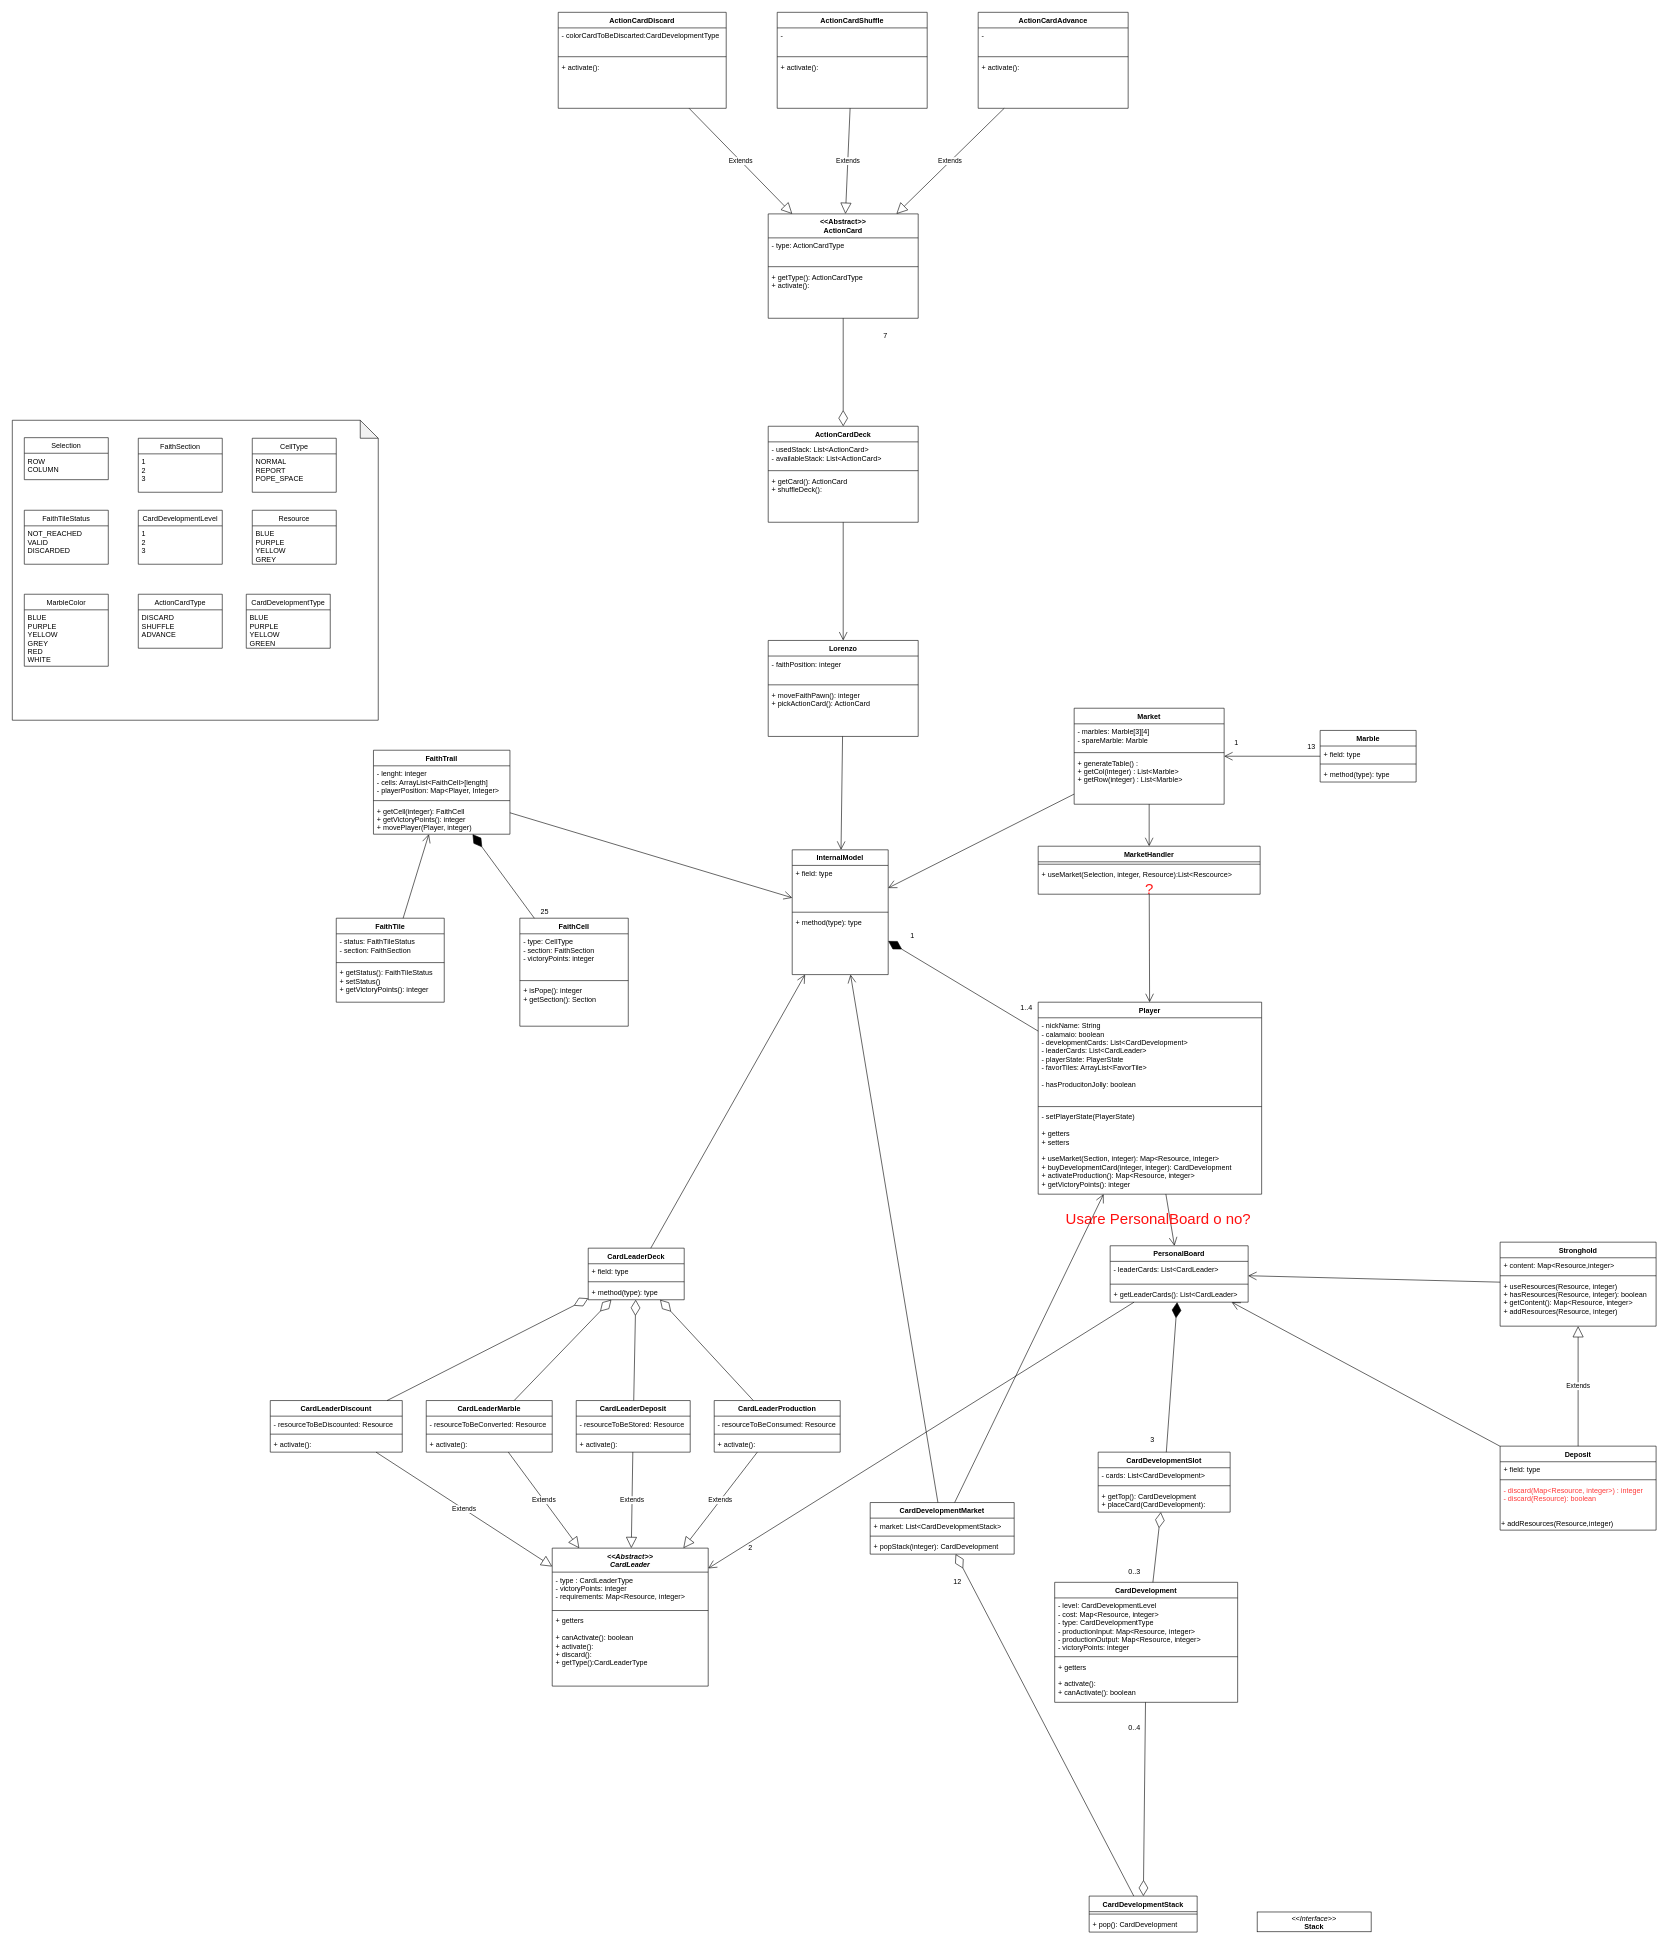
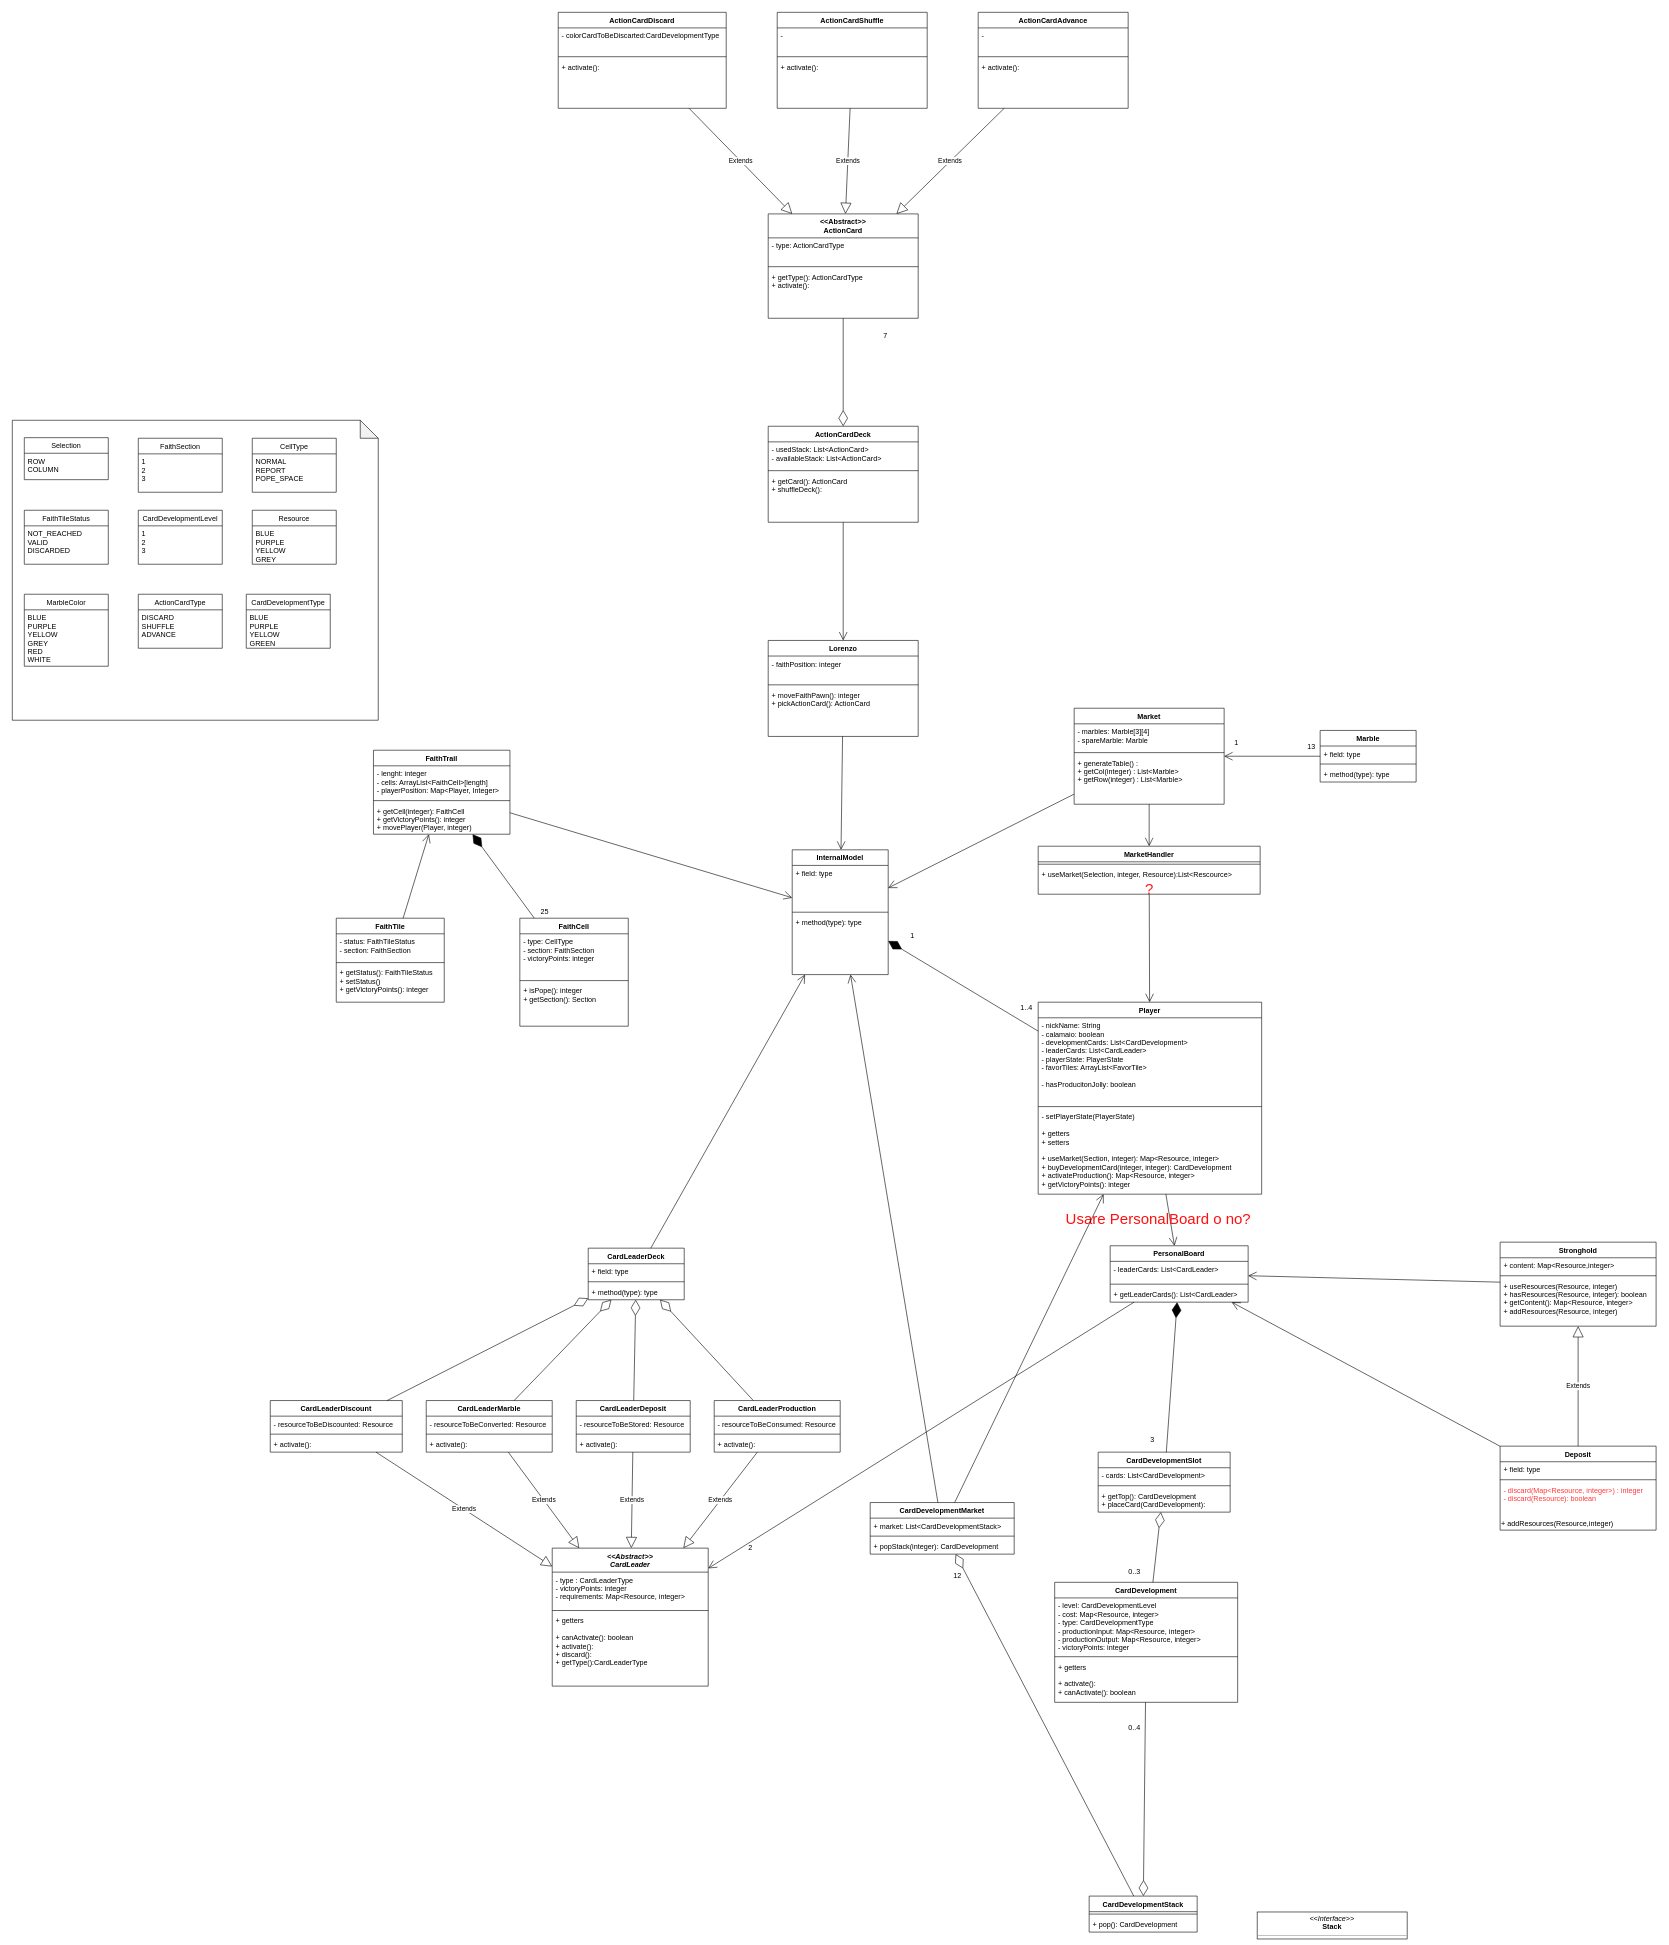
(957, 1583) -> (957, 1577)
(1314, 1922) -> (1332, 1926)
